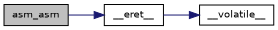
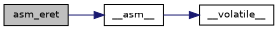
(36, 15) -> (36, 15)
(134, 15) -> (134, 15)
